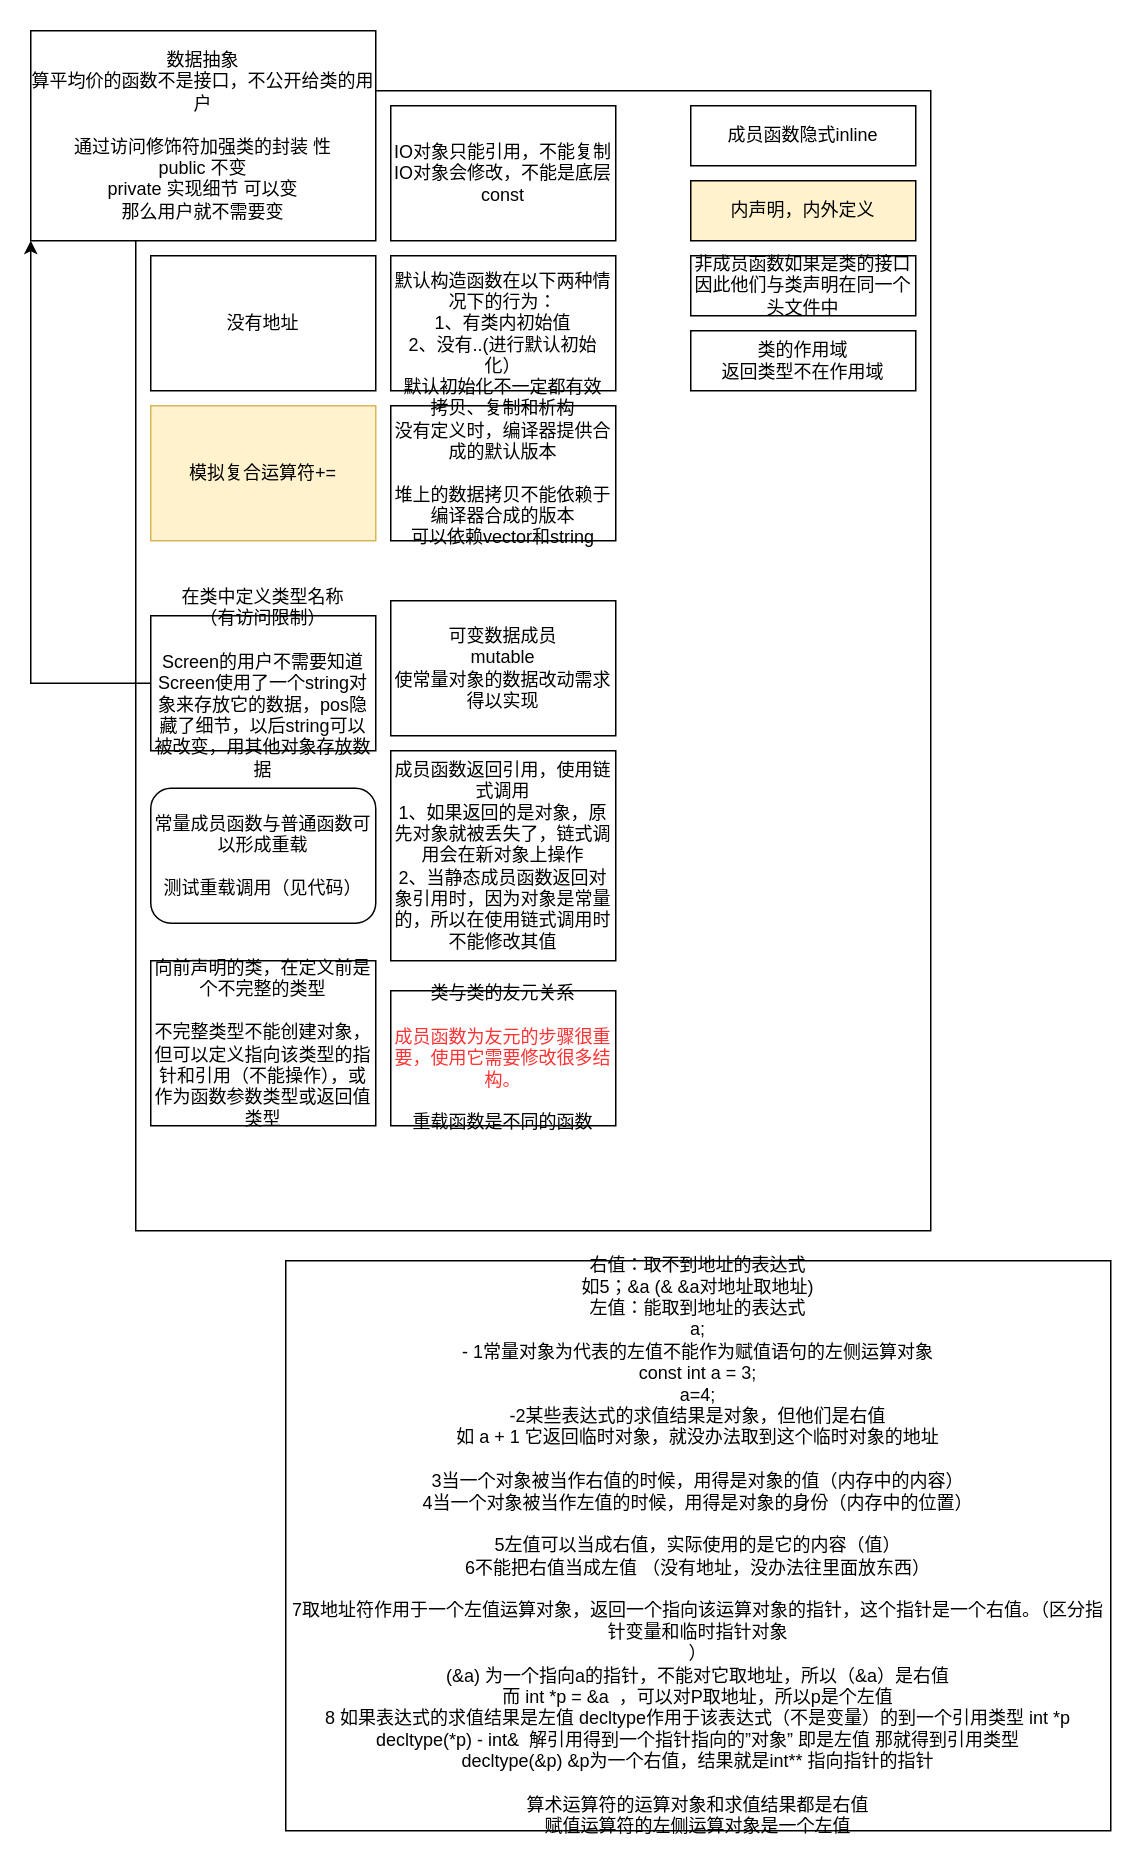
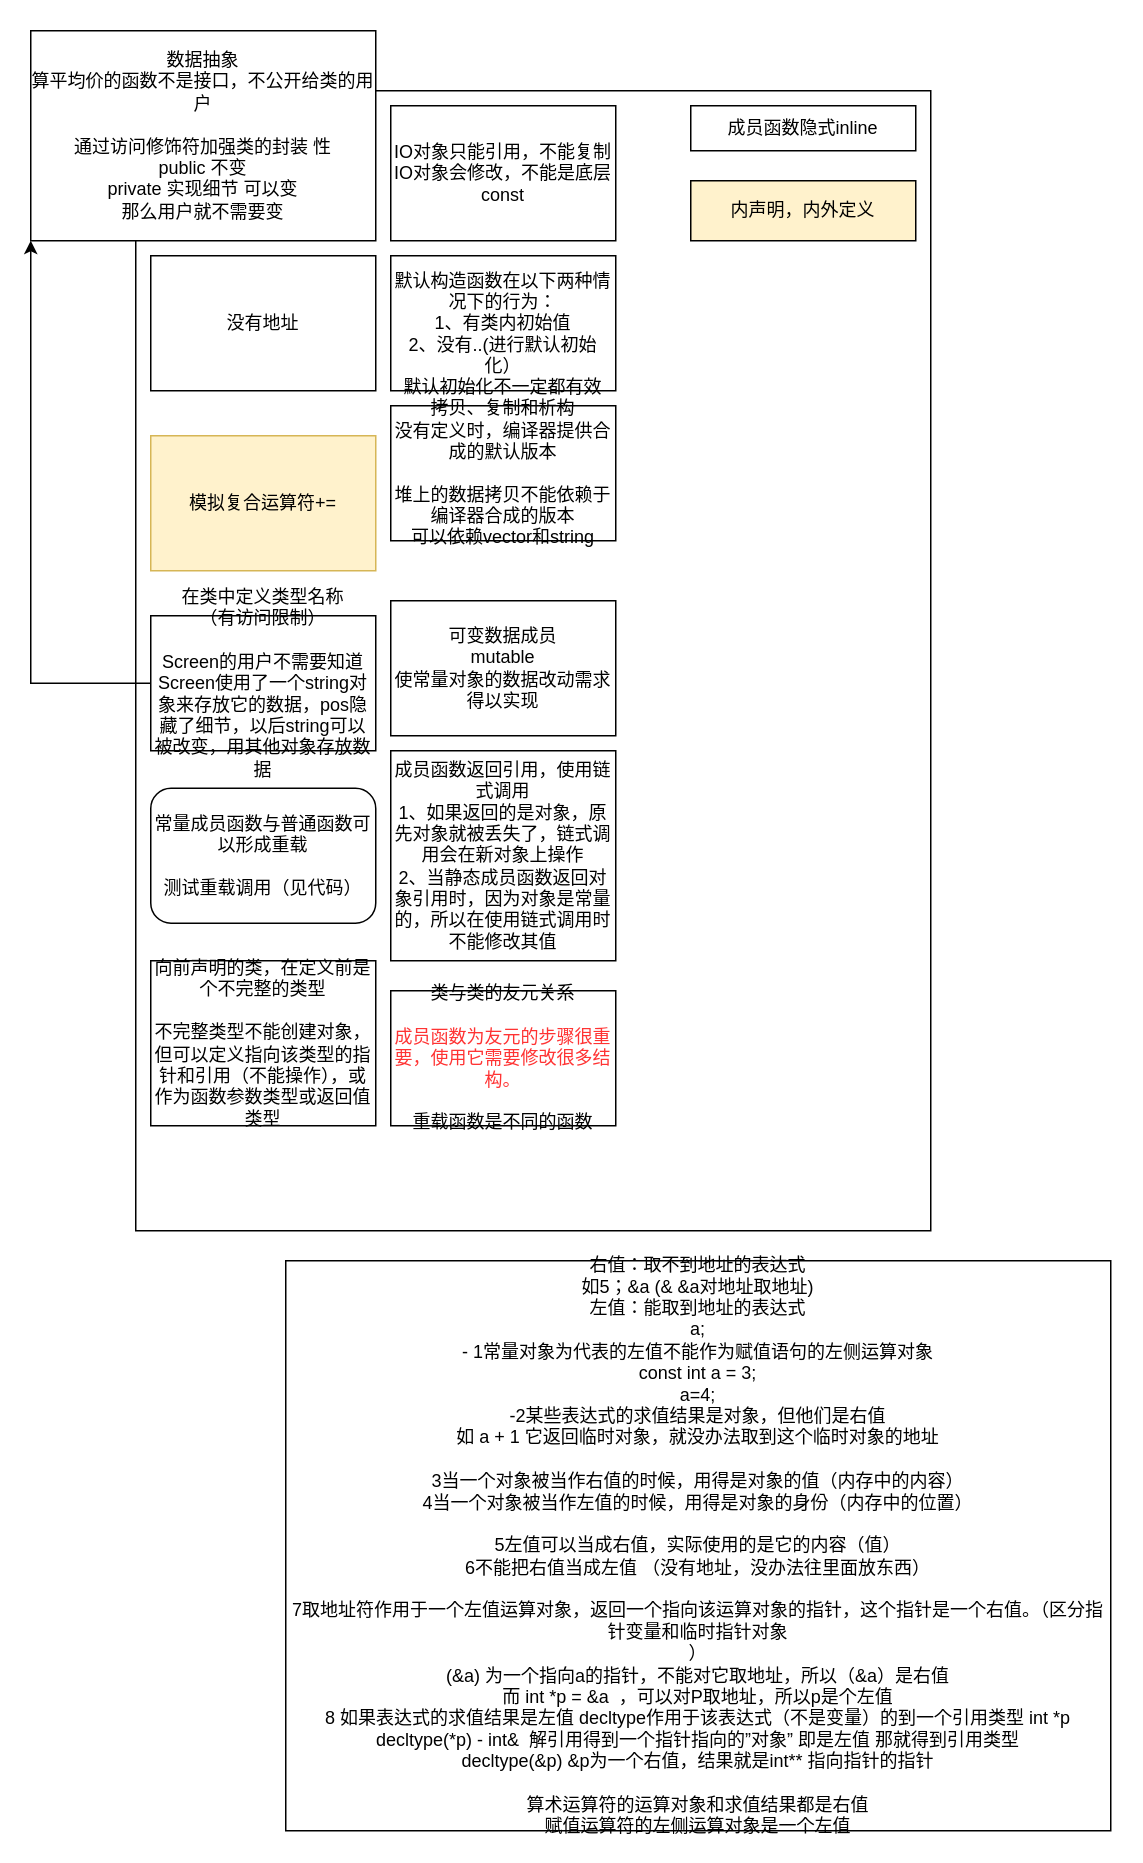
(803, 136) -> (803, 128)
(803, 286) -> none
(803, 361) -> none
(263, 473) -> (263, 503)
